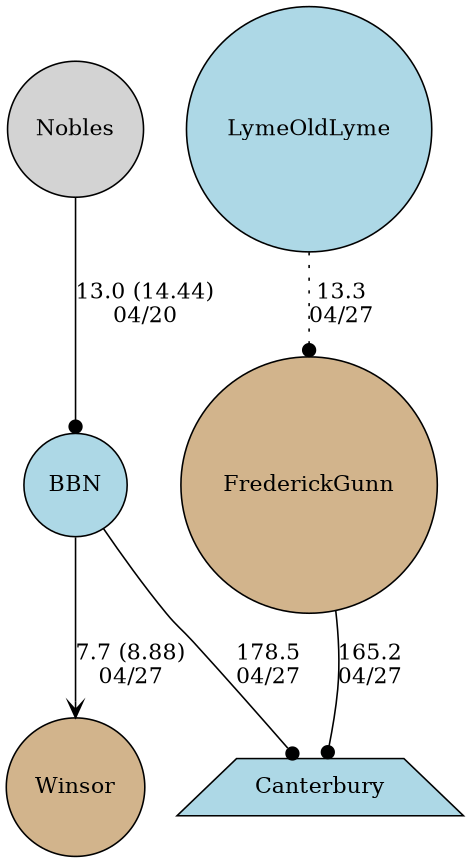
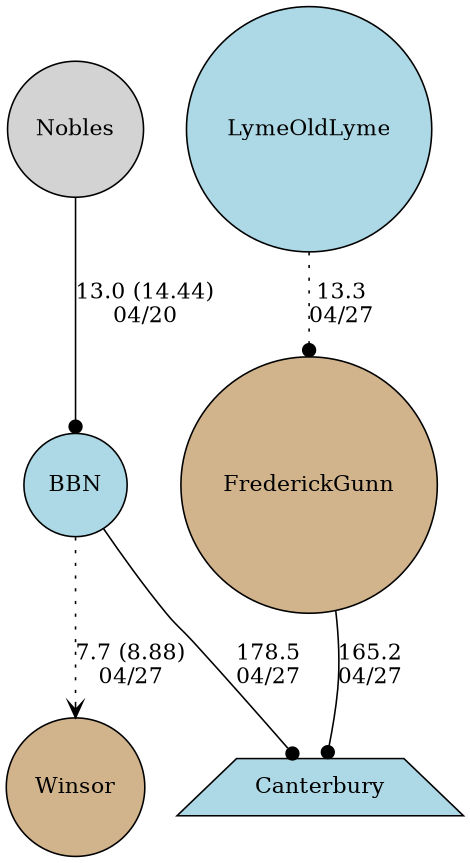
(76, 620) -> (76, 620)
